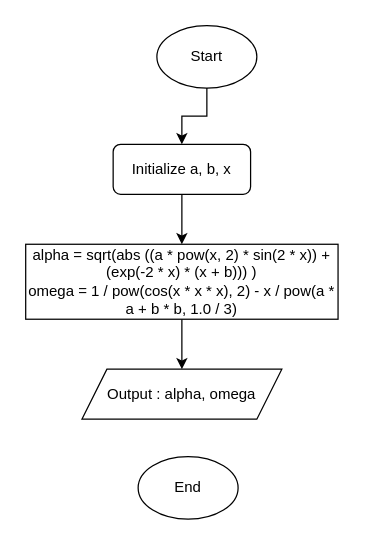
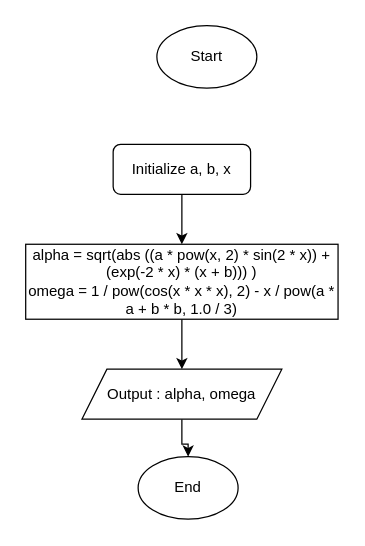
(199, 116) -> none
none -> (182, 436)
